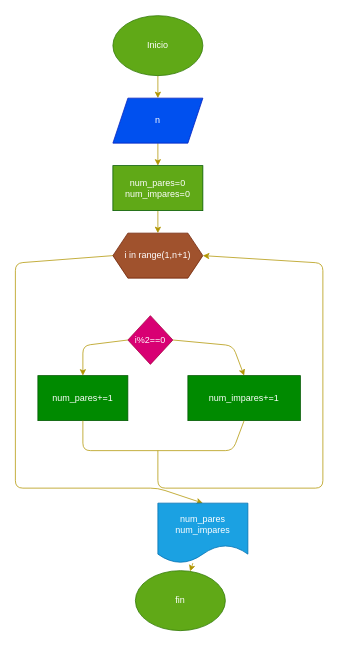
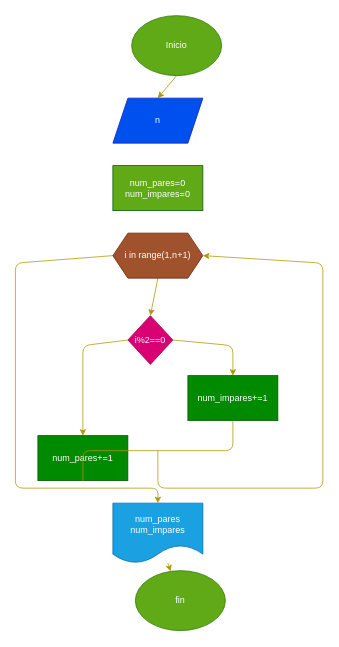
(158, 45) -> (177, 45)
(158, 159) -> none
(158, 226) -> none
none -> (155, 294)
(83, 398) -> (83, 458)
(244, 398) -> (233, 398)
(203, 533) -> (158, 533)
